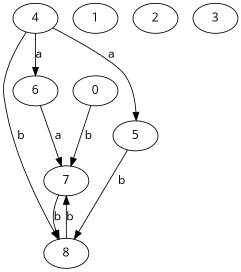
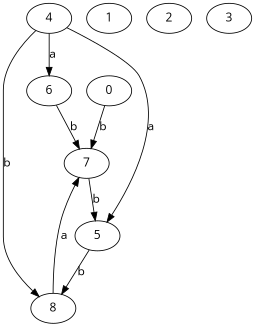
(58, 136) -> (74, 127)
(54, 213) -> (91, 195)
(70, 217) -> (64, 236)
